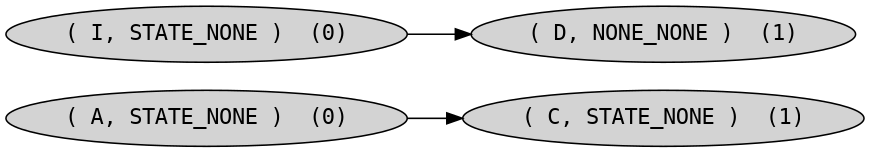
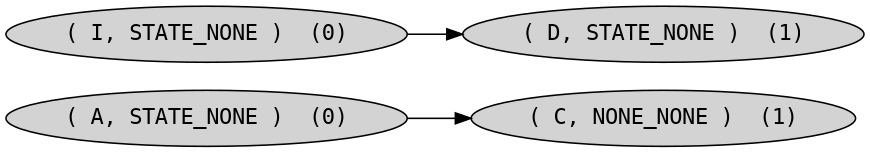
(663, 34) -> (663, 34)
(663, 118) -> (663, 118)
